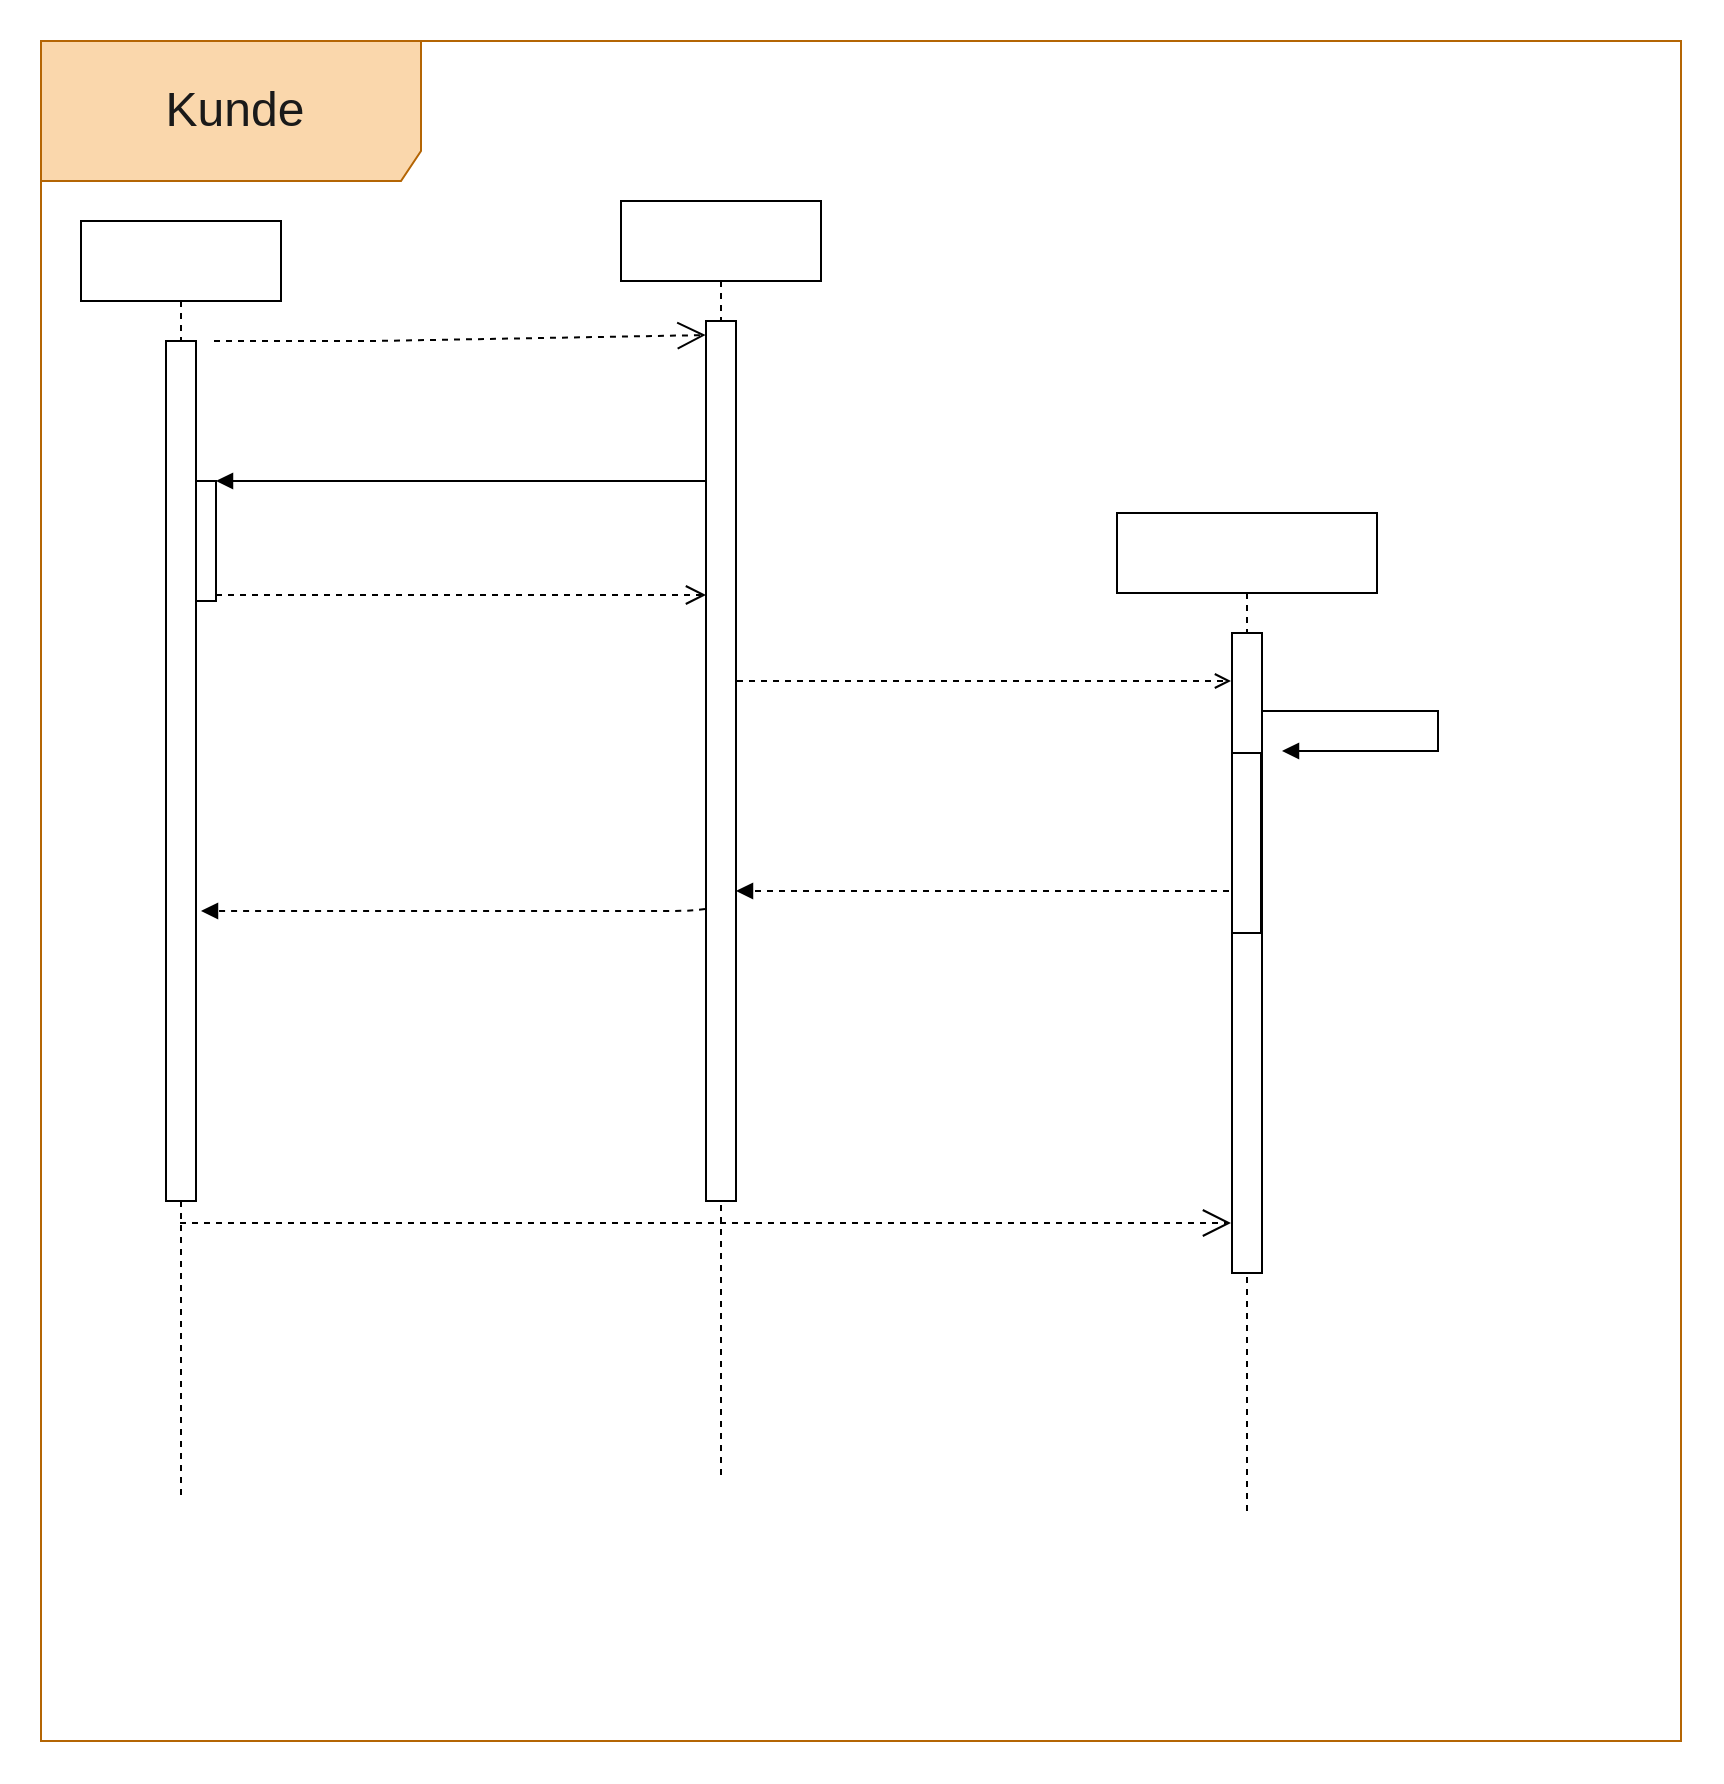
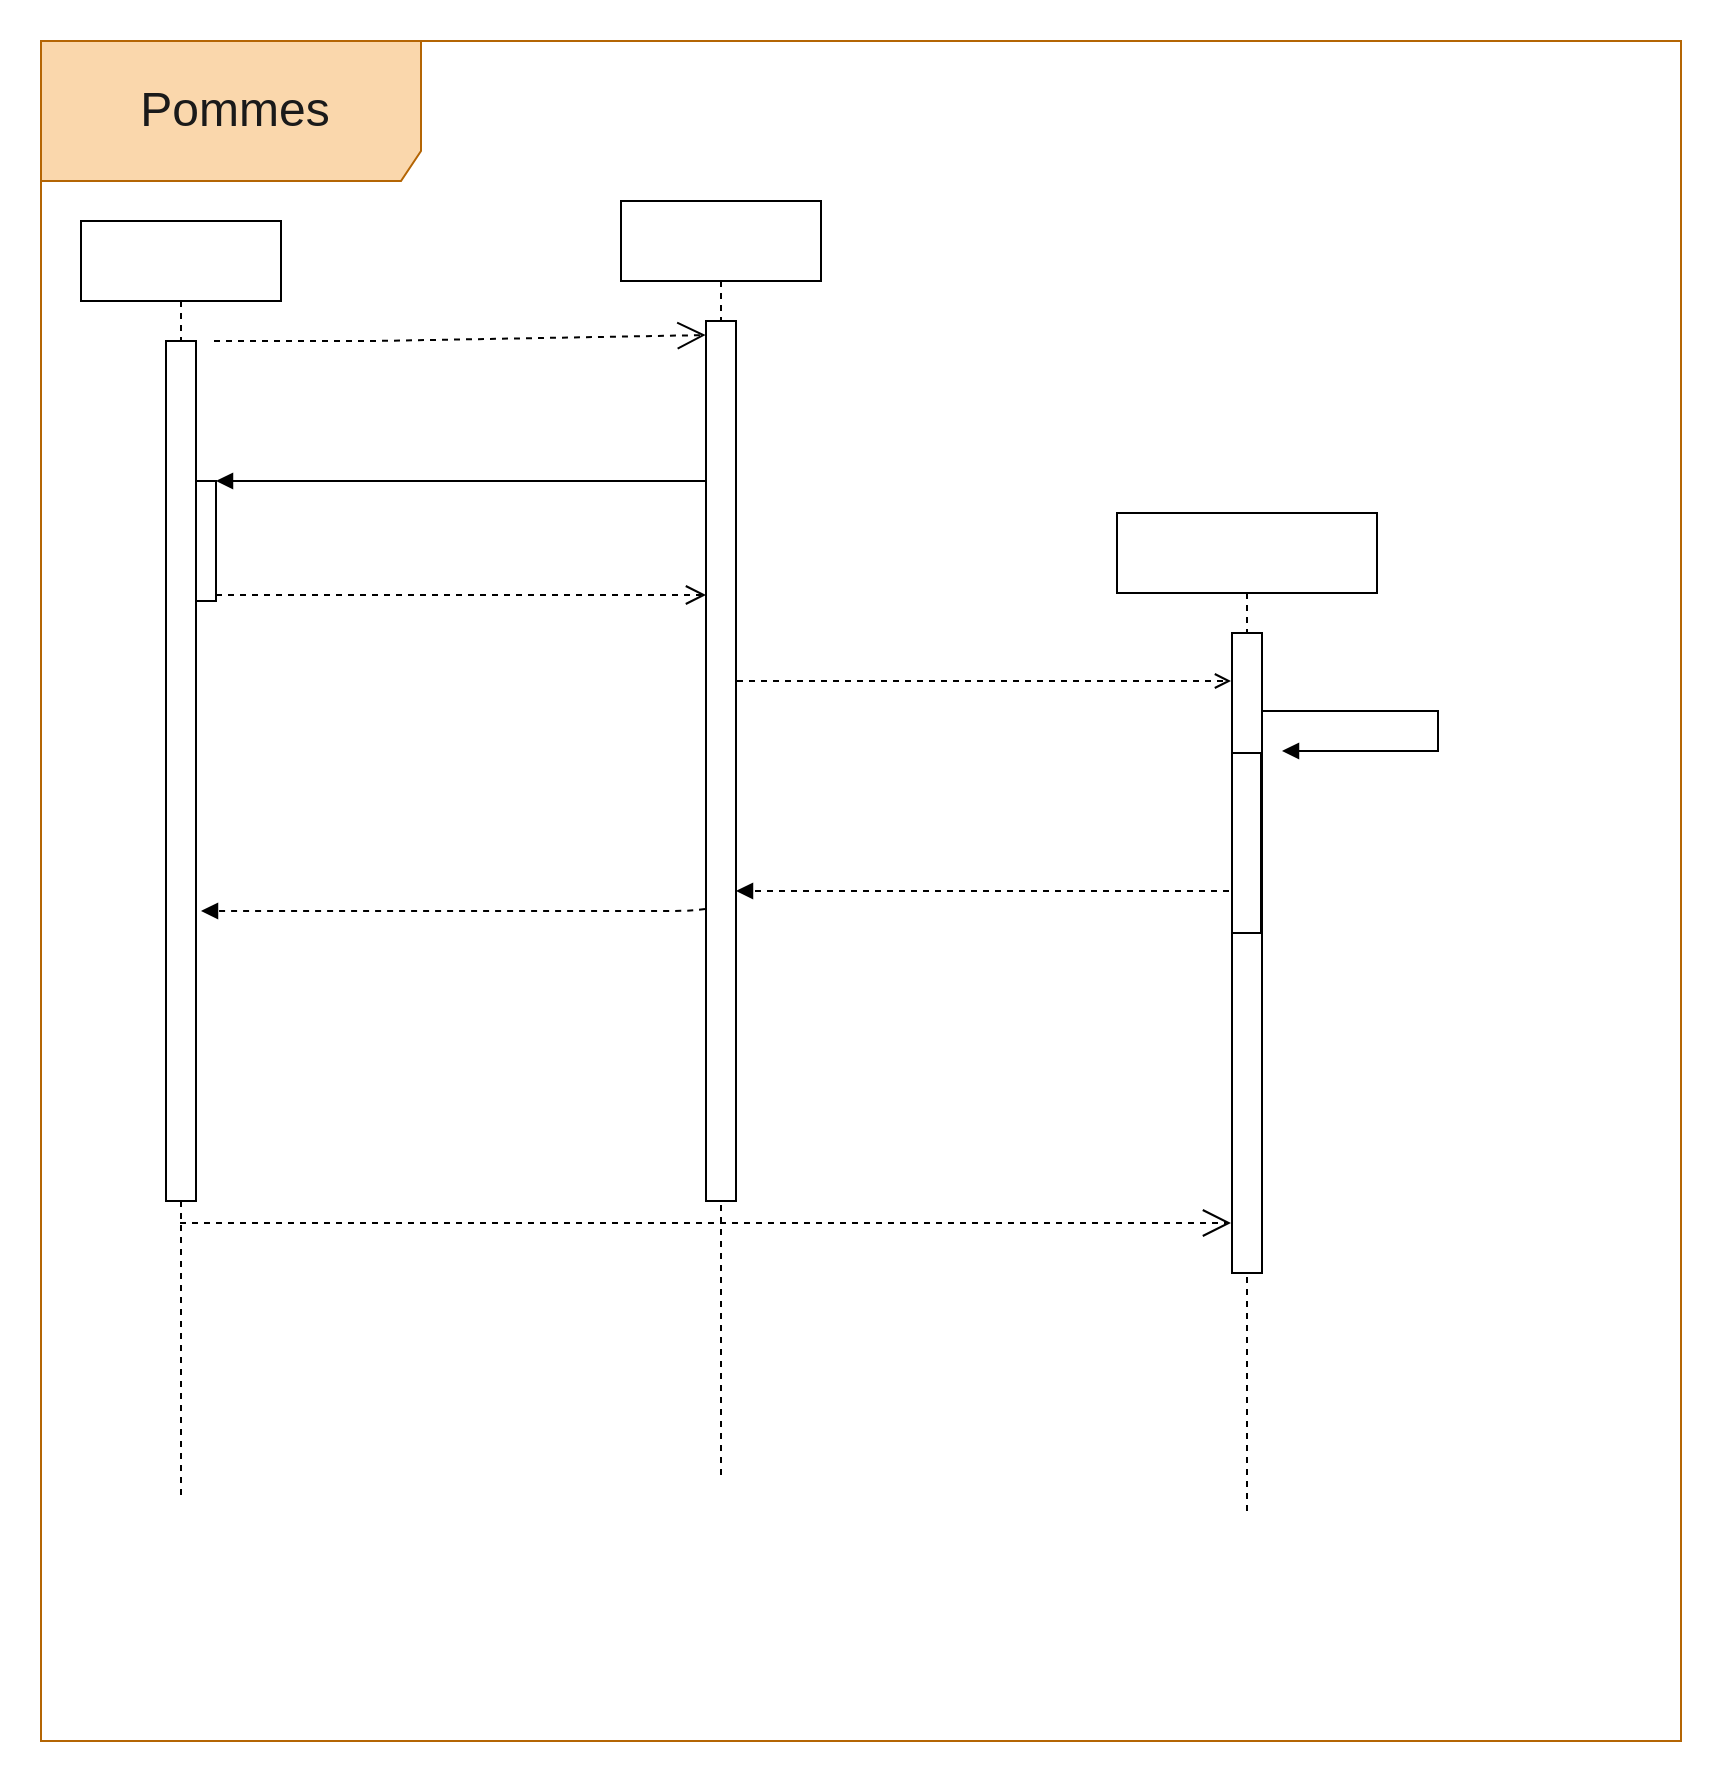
(236, 111) -> (236, 111)
